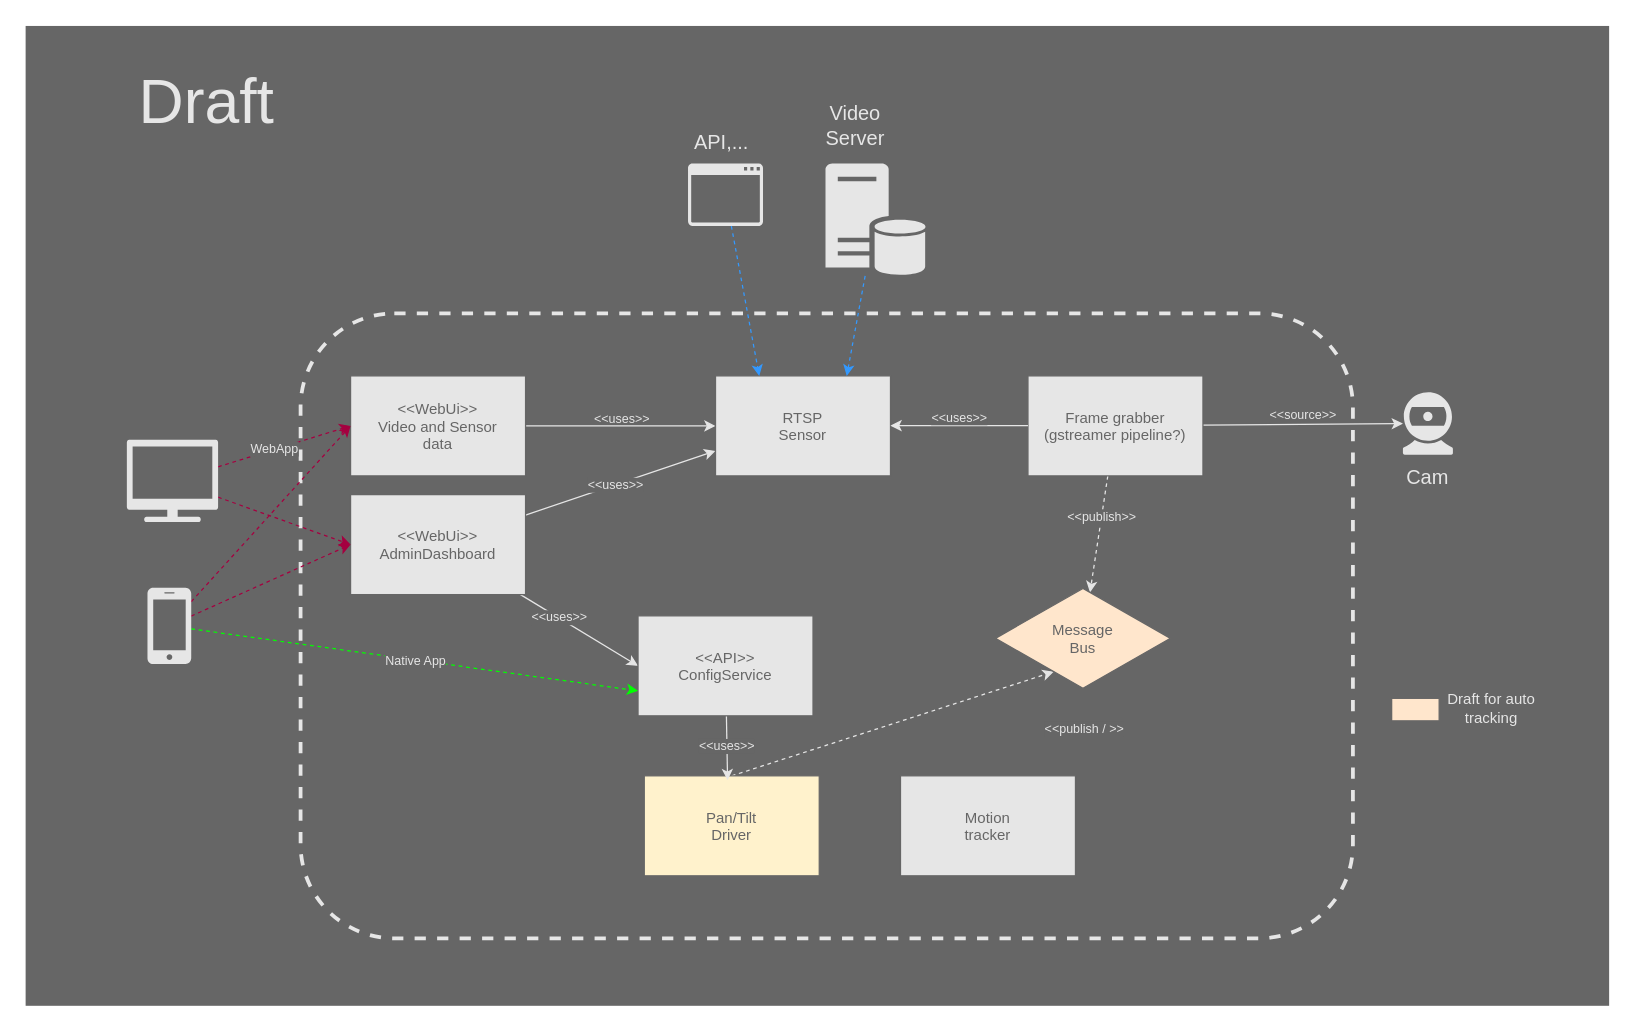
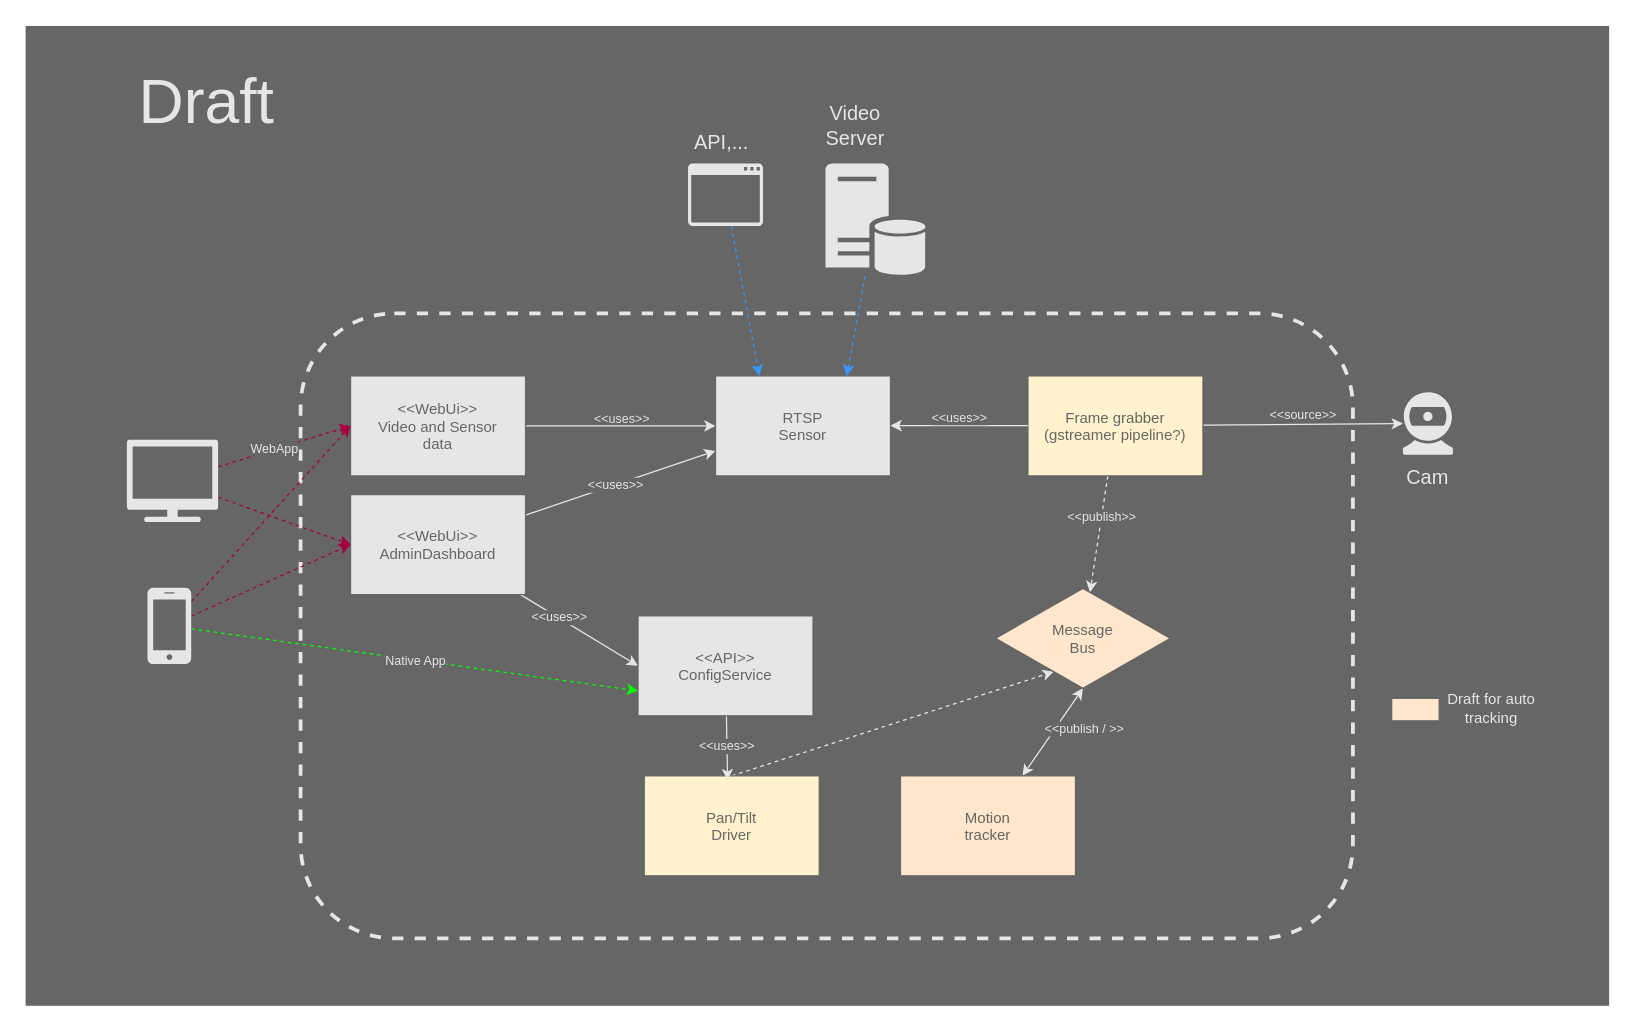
(1116, 426) -> (1116, 426)
none -> (1039, 752)
(988, 826) -> (988, 826)
